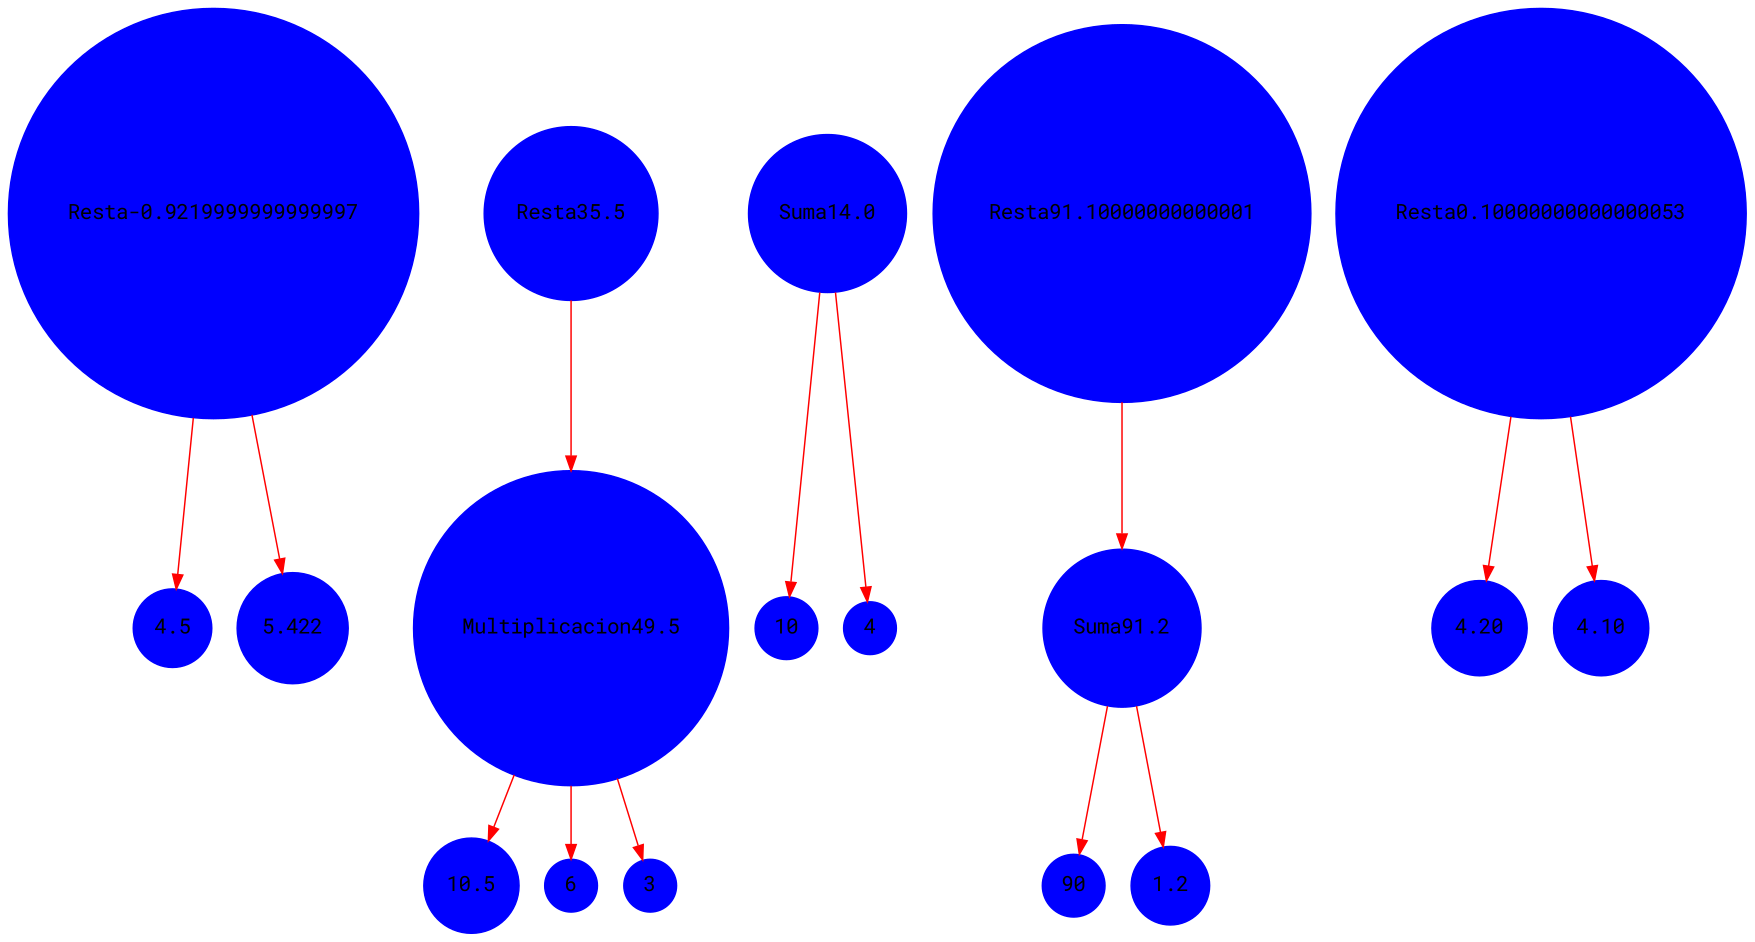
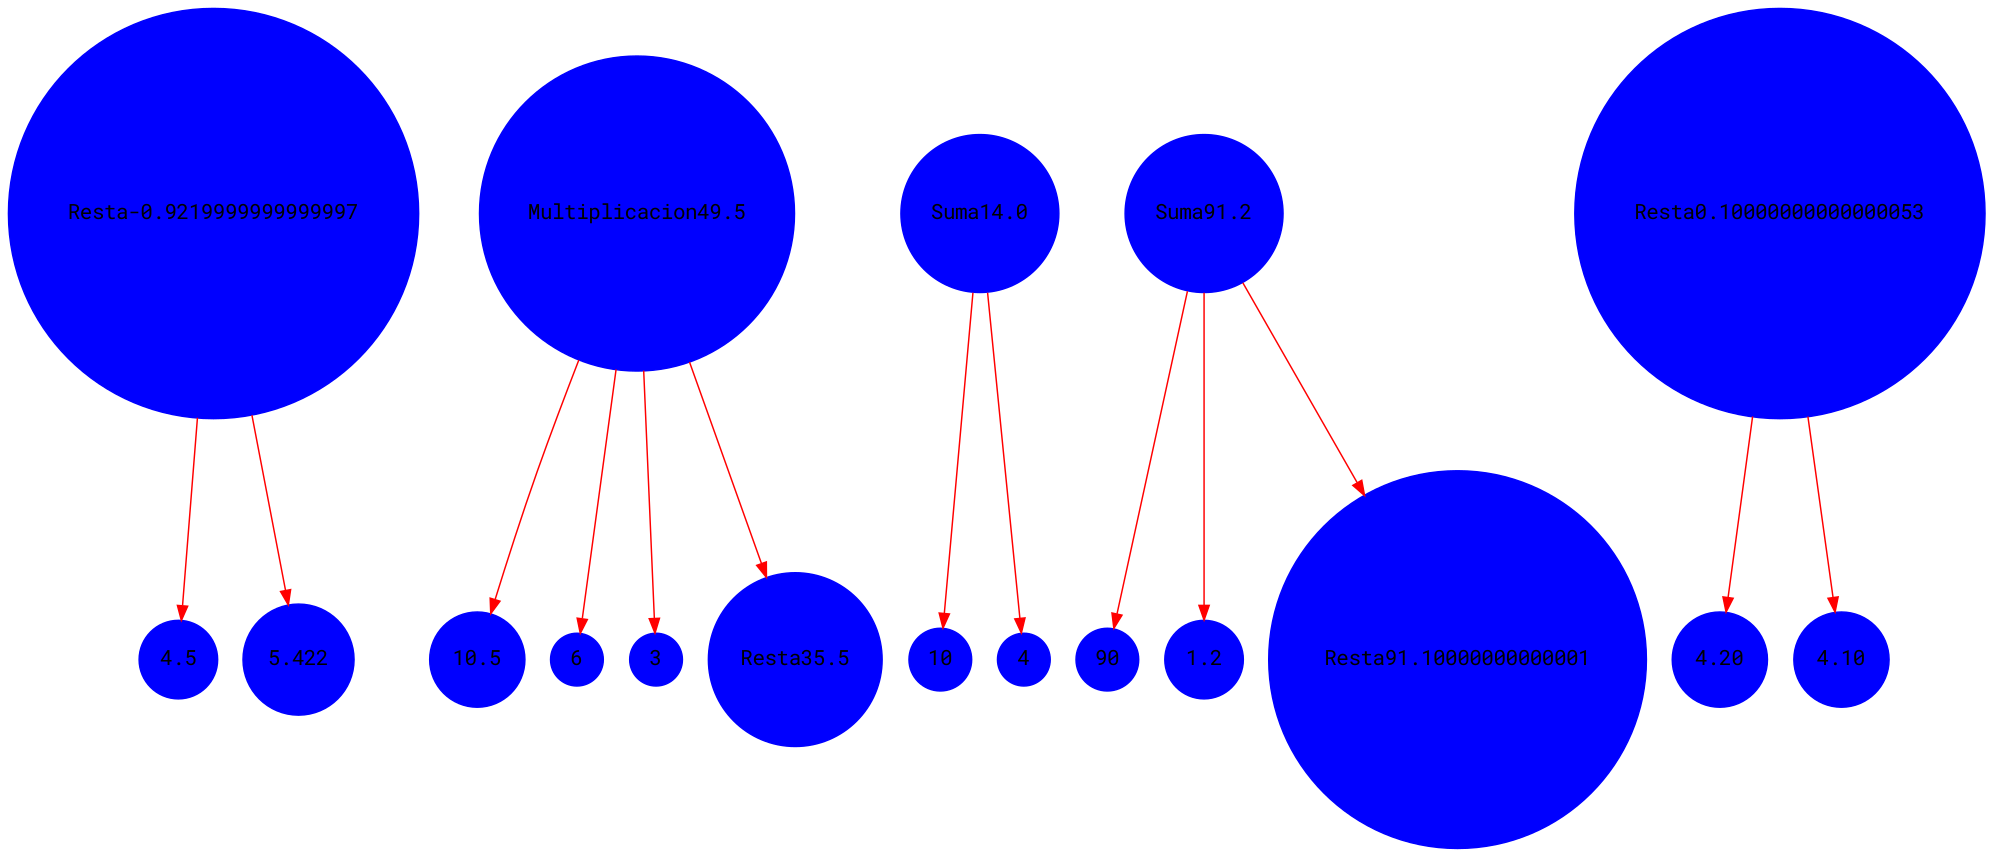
(571, 378) -> (725, 463)
(1122, 468) -> (1300, 383)
